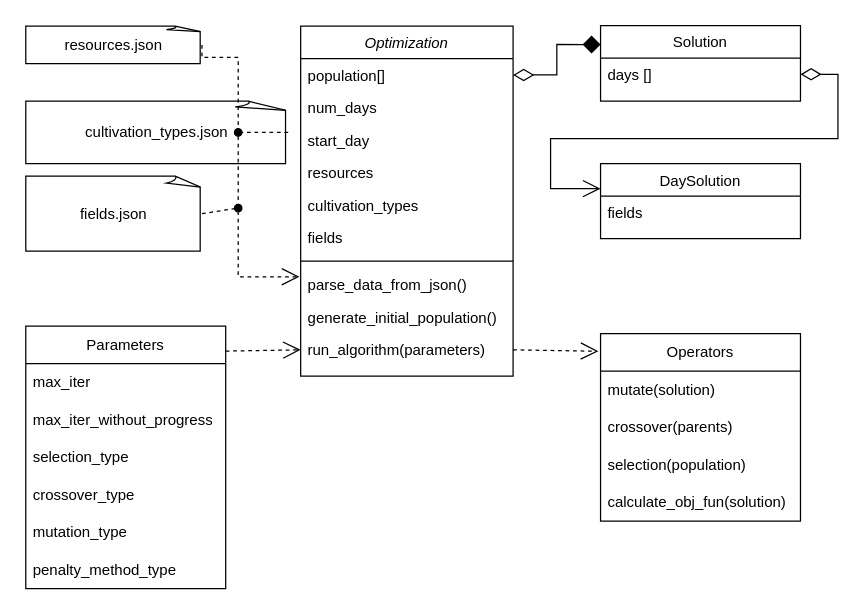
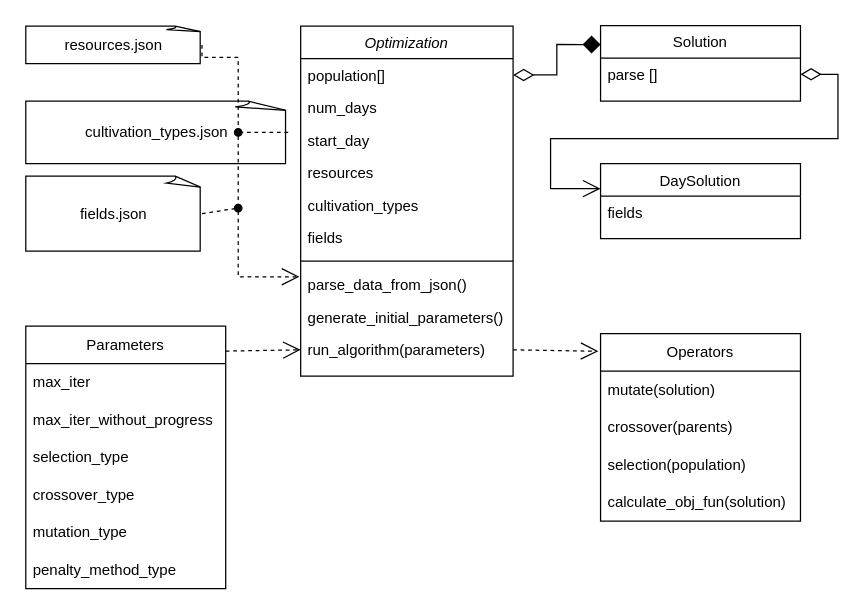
(635, 75) -> (639, 75)
(418, 318) -> (422, 318)
